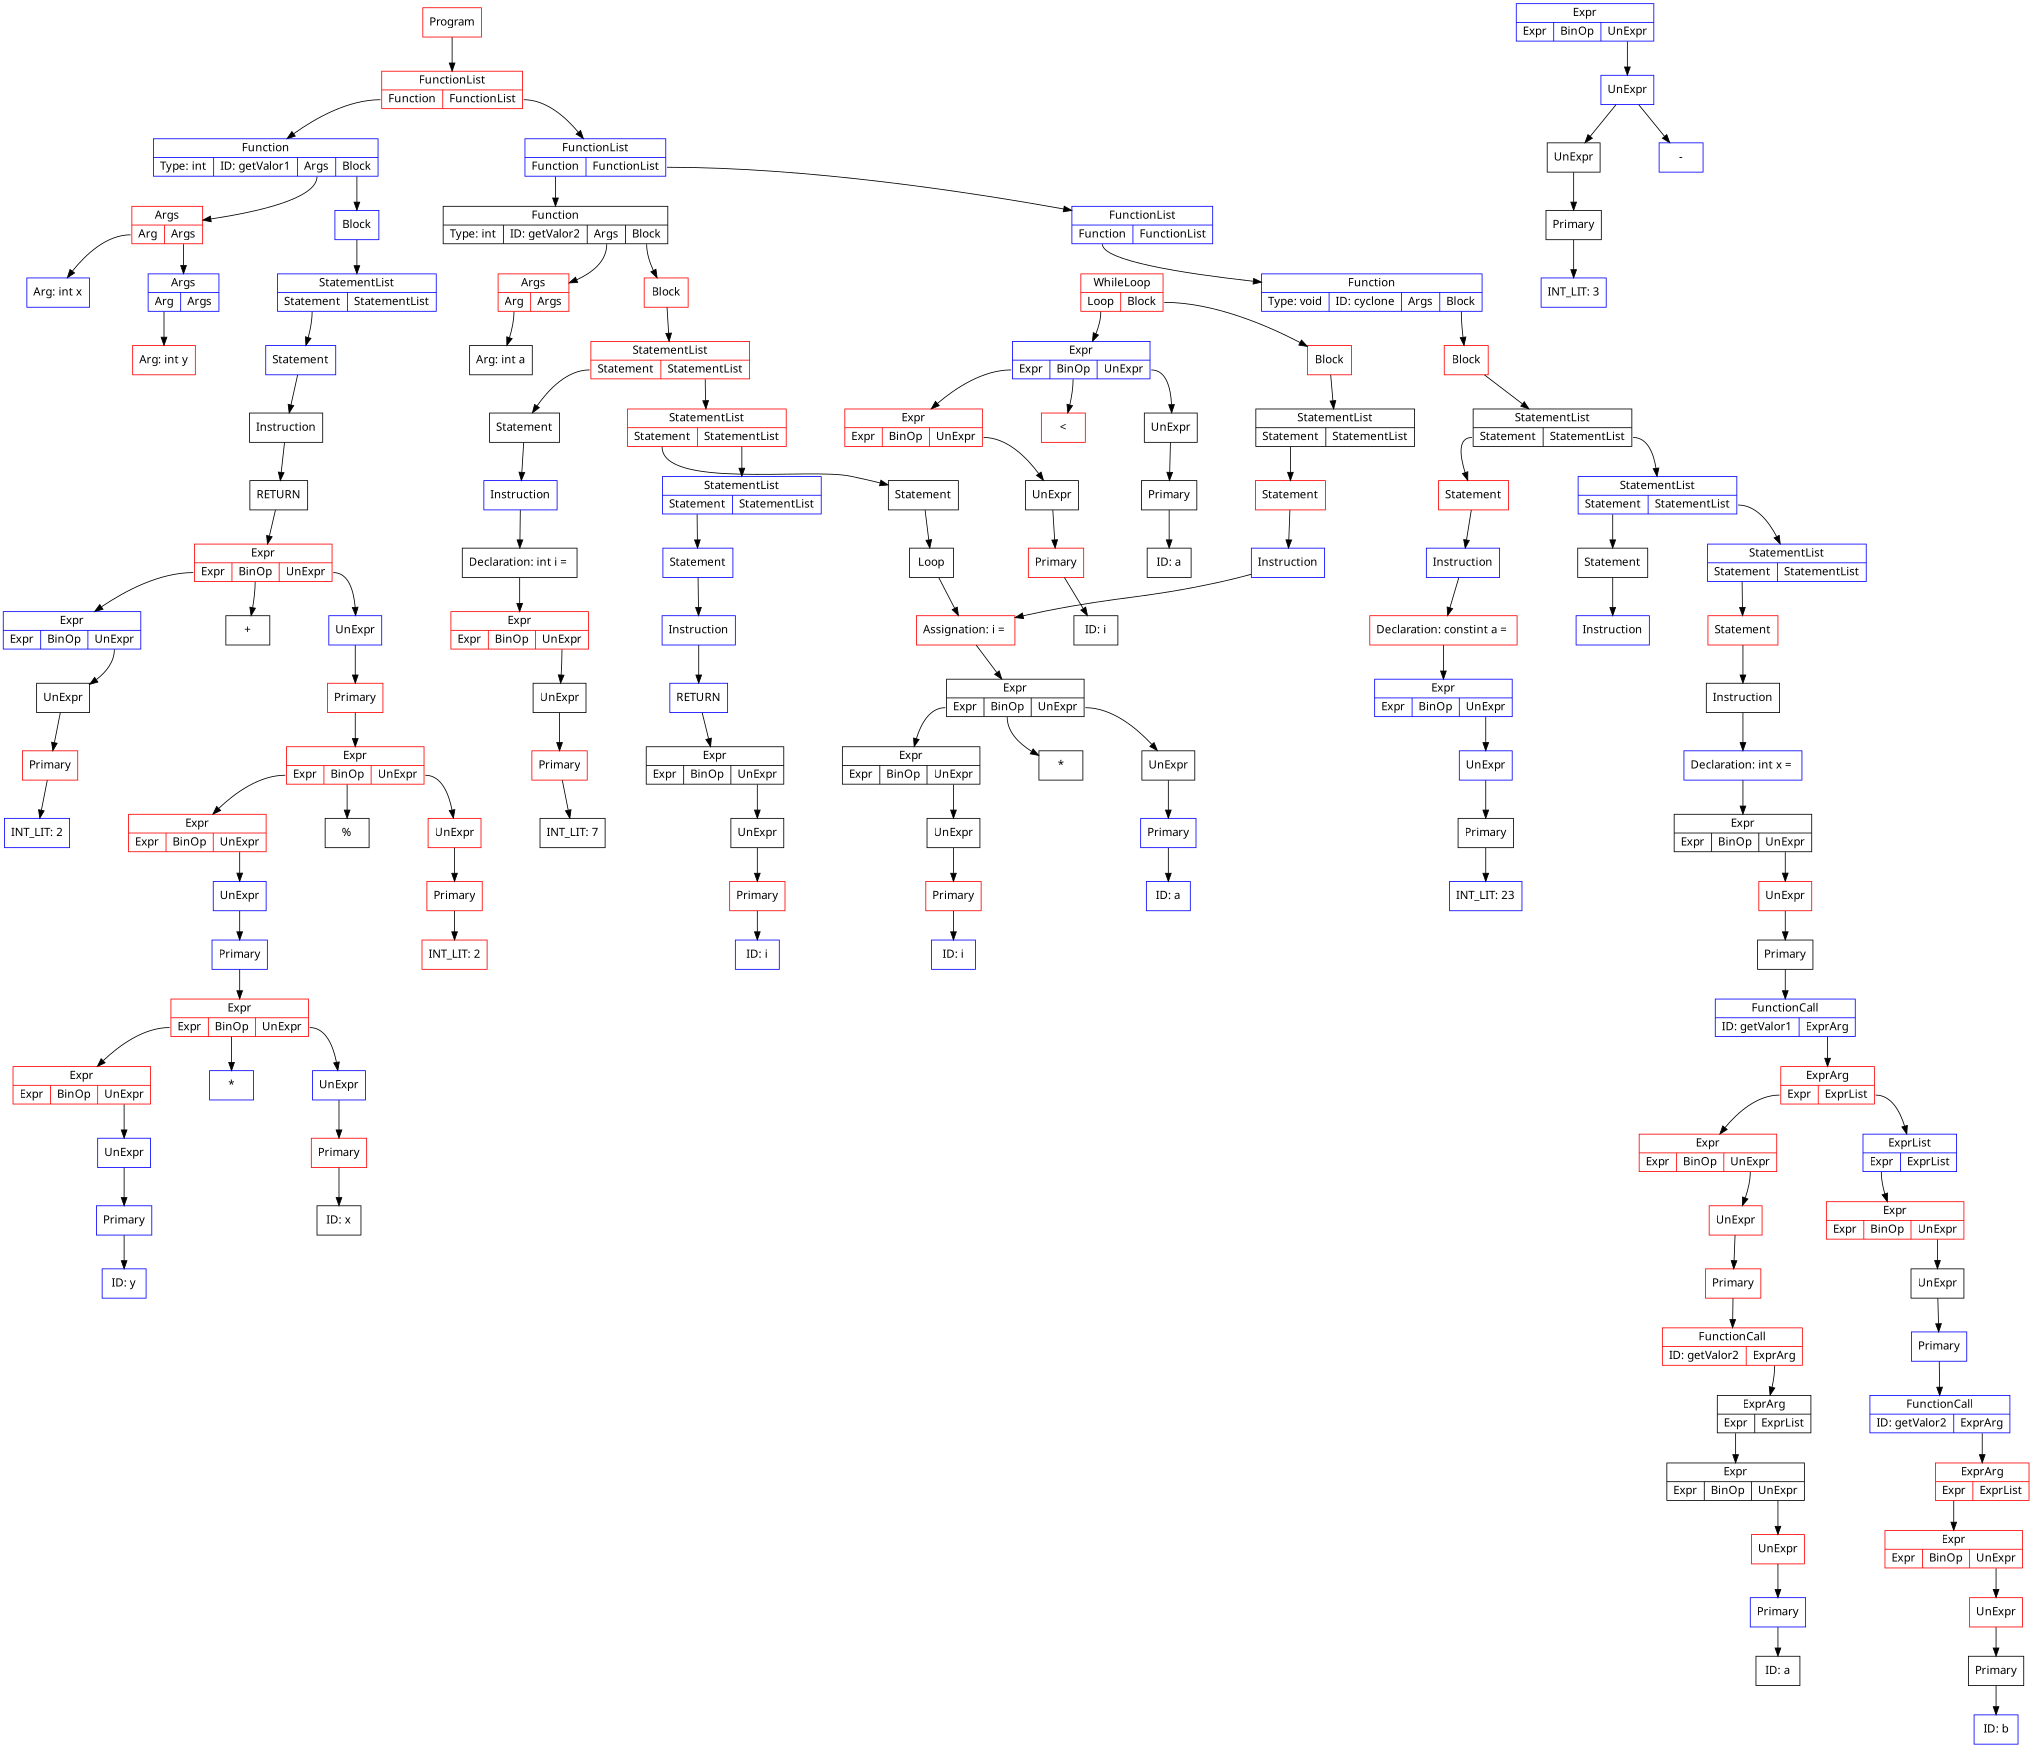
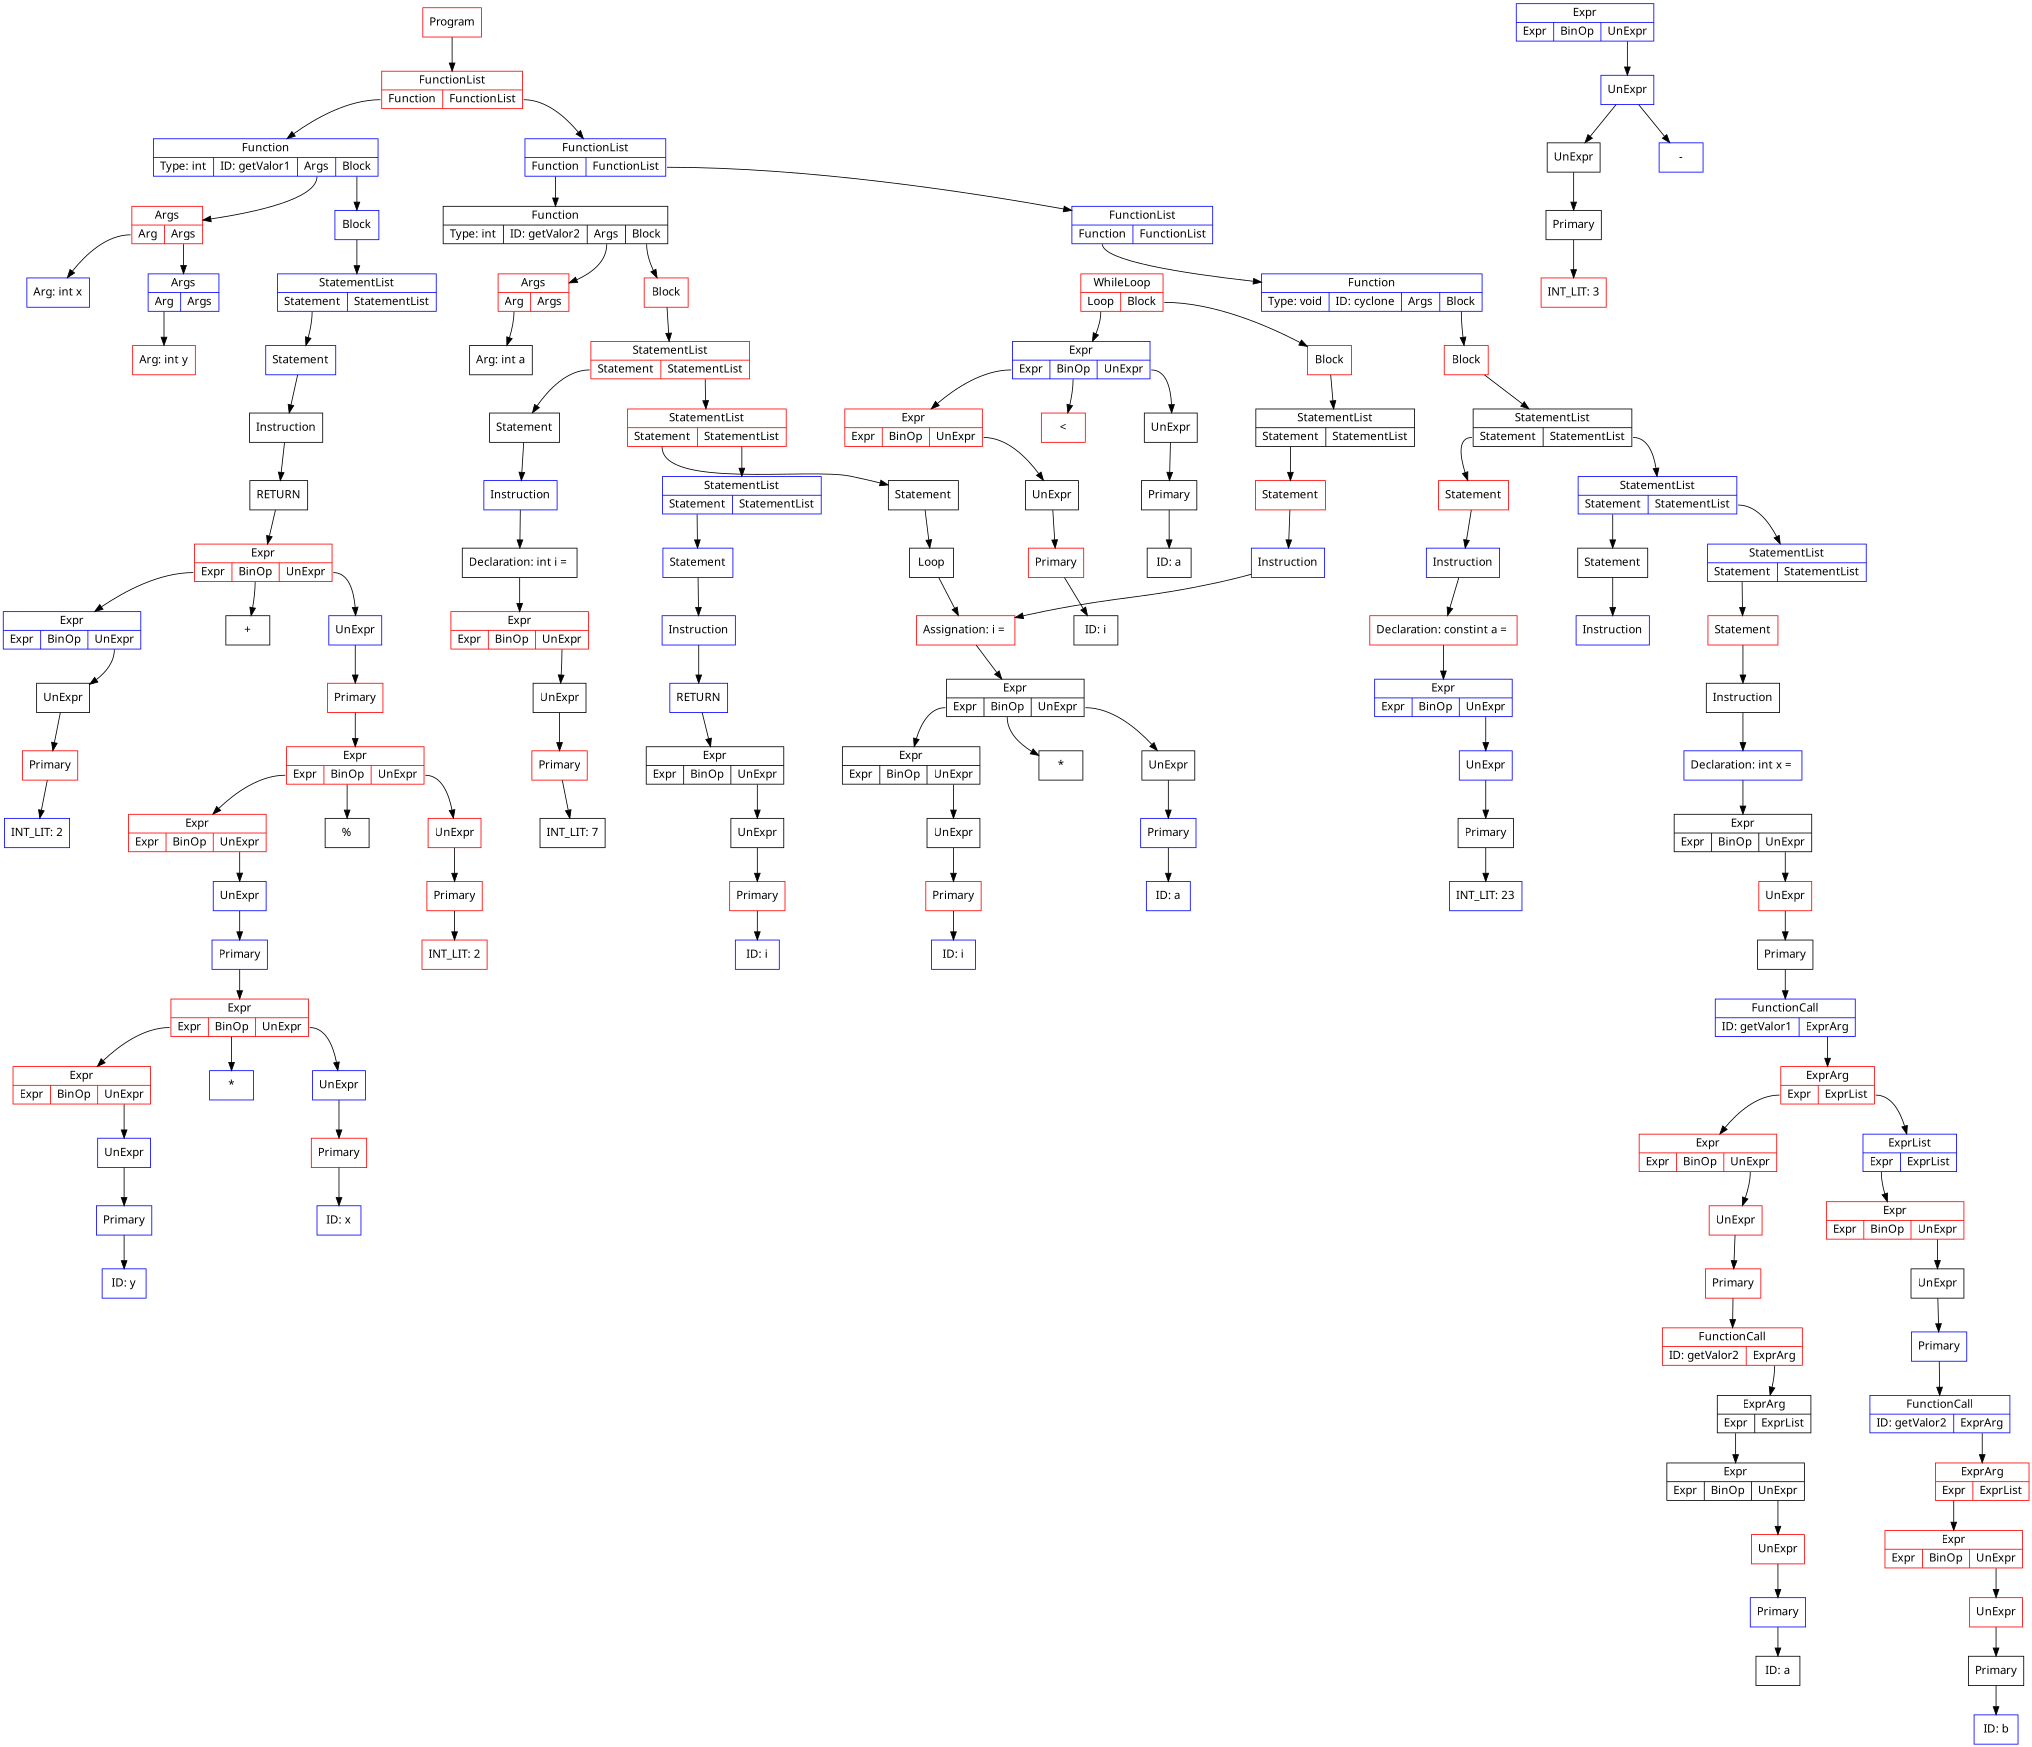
(1574, 293) -> (1574, 293)
(339, 1220) -> (339, 1220)
